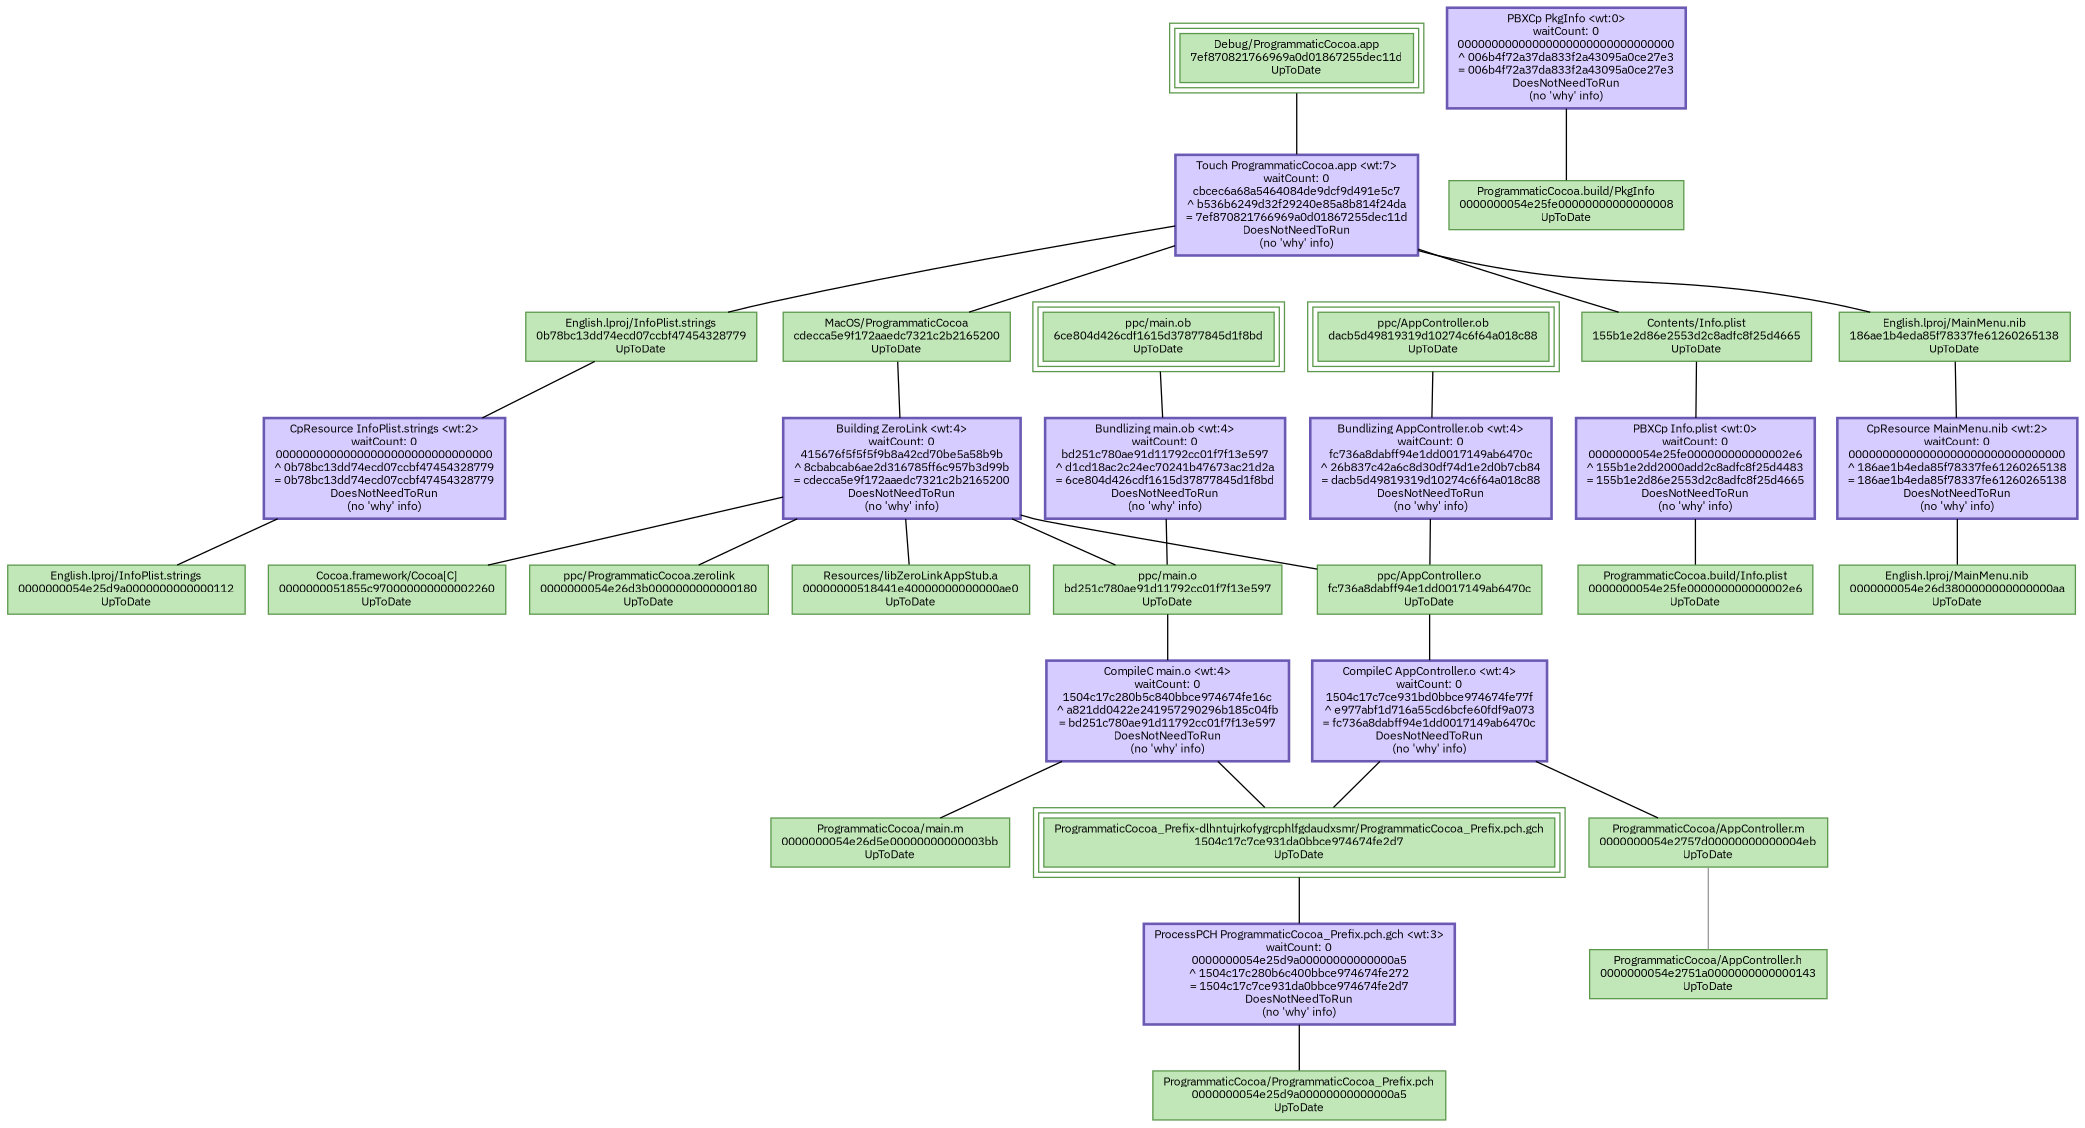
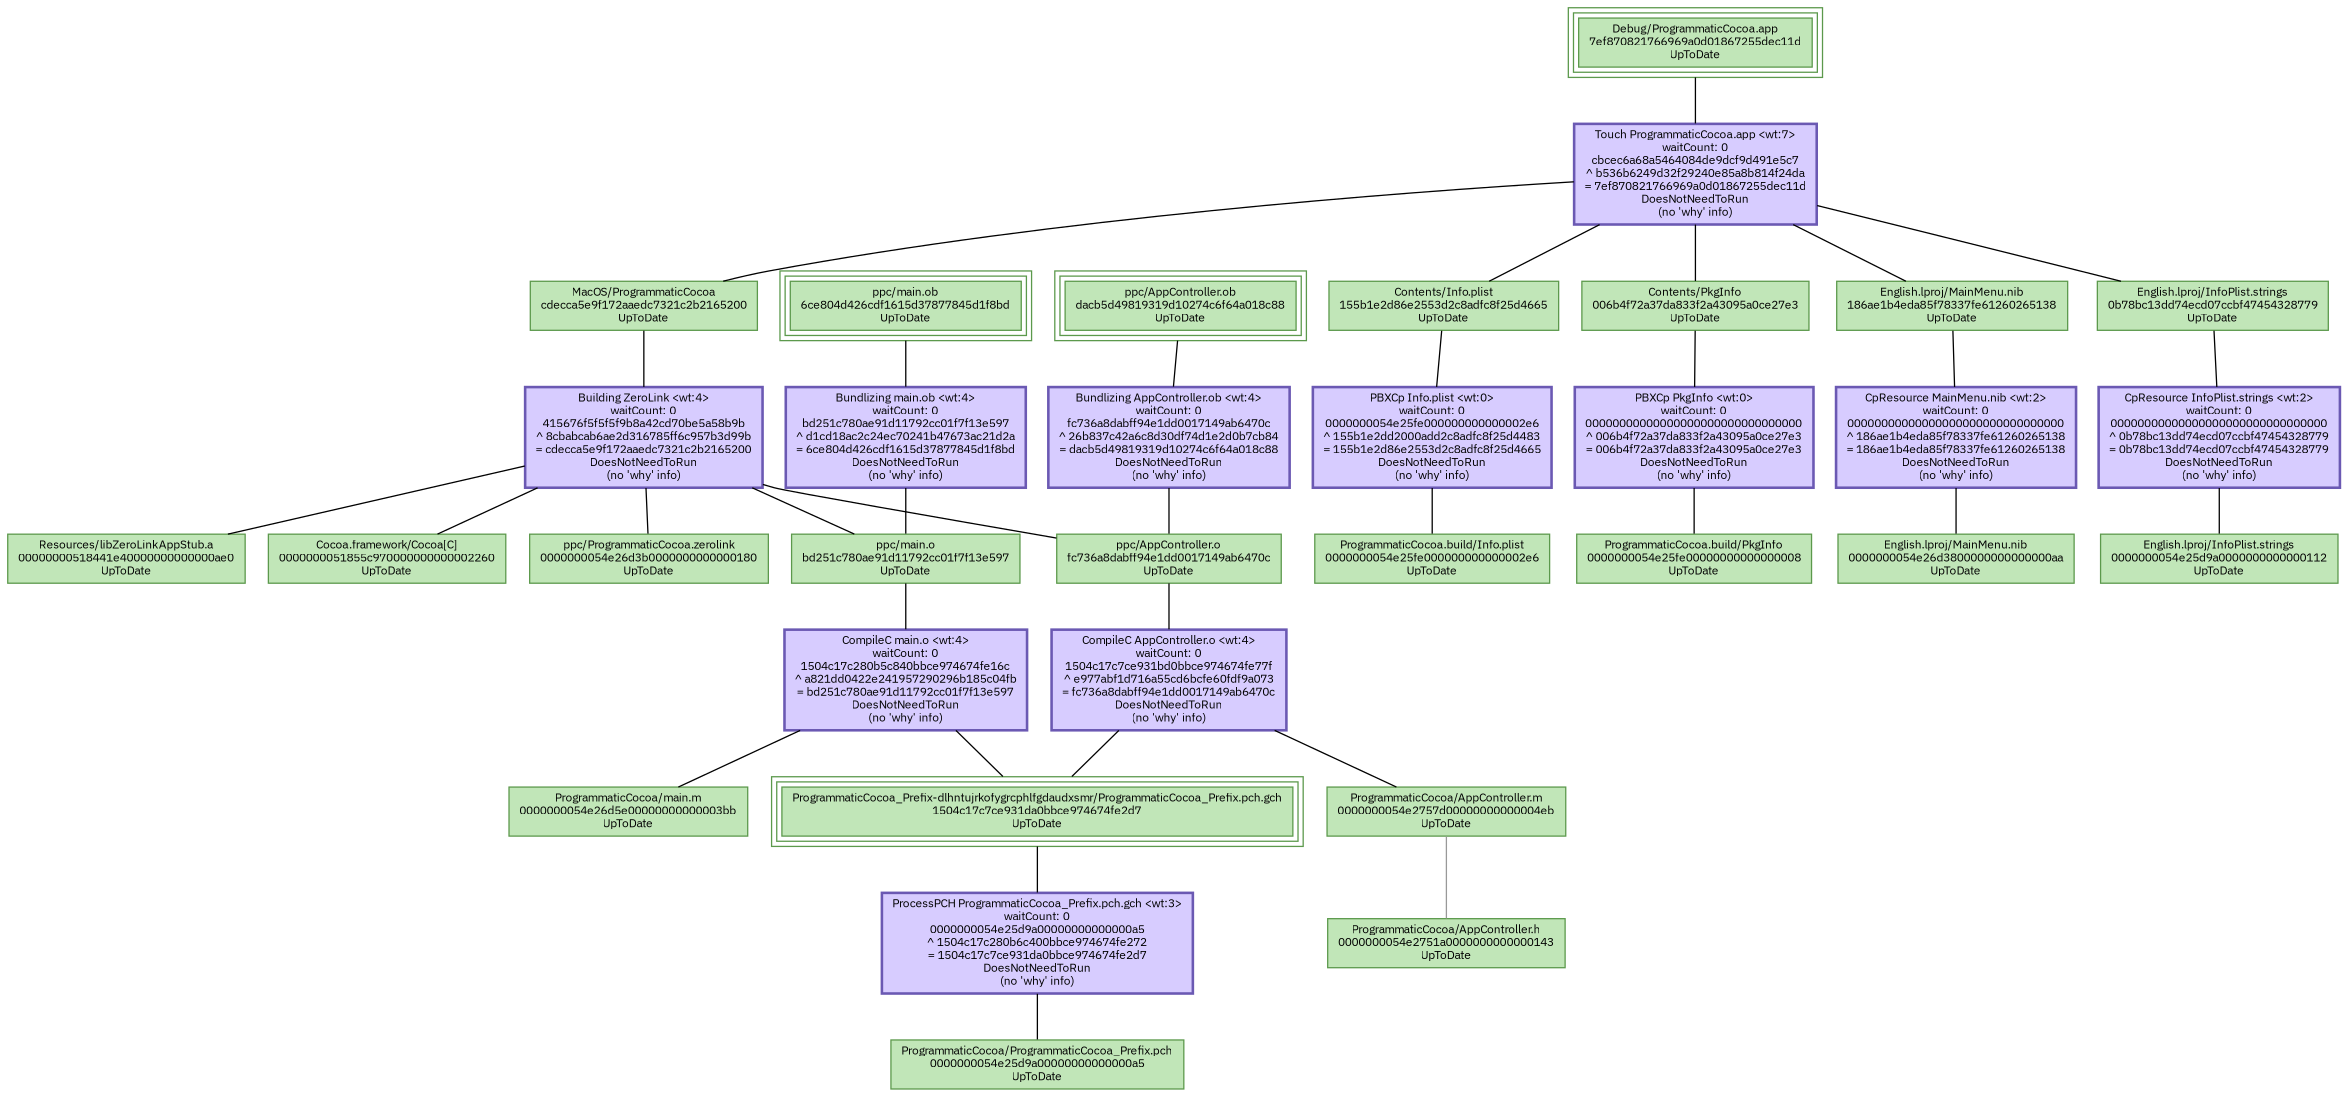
none -> (1695, 306)
